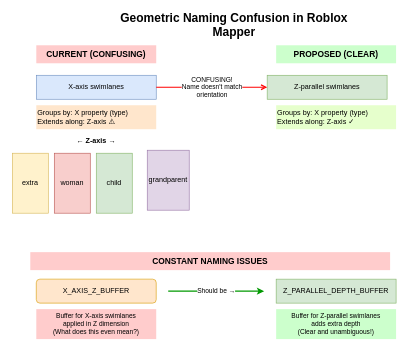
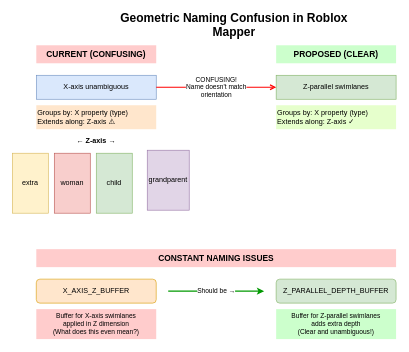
(96, 87) -> (96, 87)
(327, 87) -> (336, 87)
(210, 261) -> (216, 258)
(336, 291) -> (336, 291)
